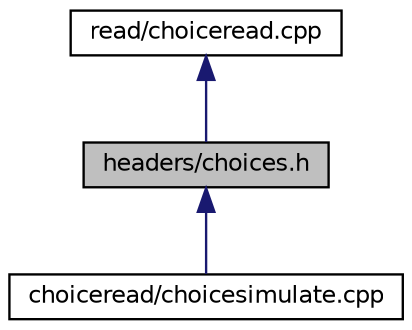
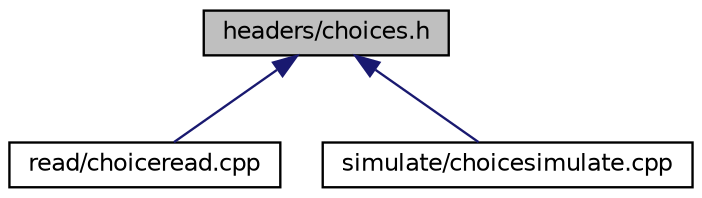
(206, 111) -> (225, 106)
(206, 297) -> (508, 165)
